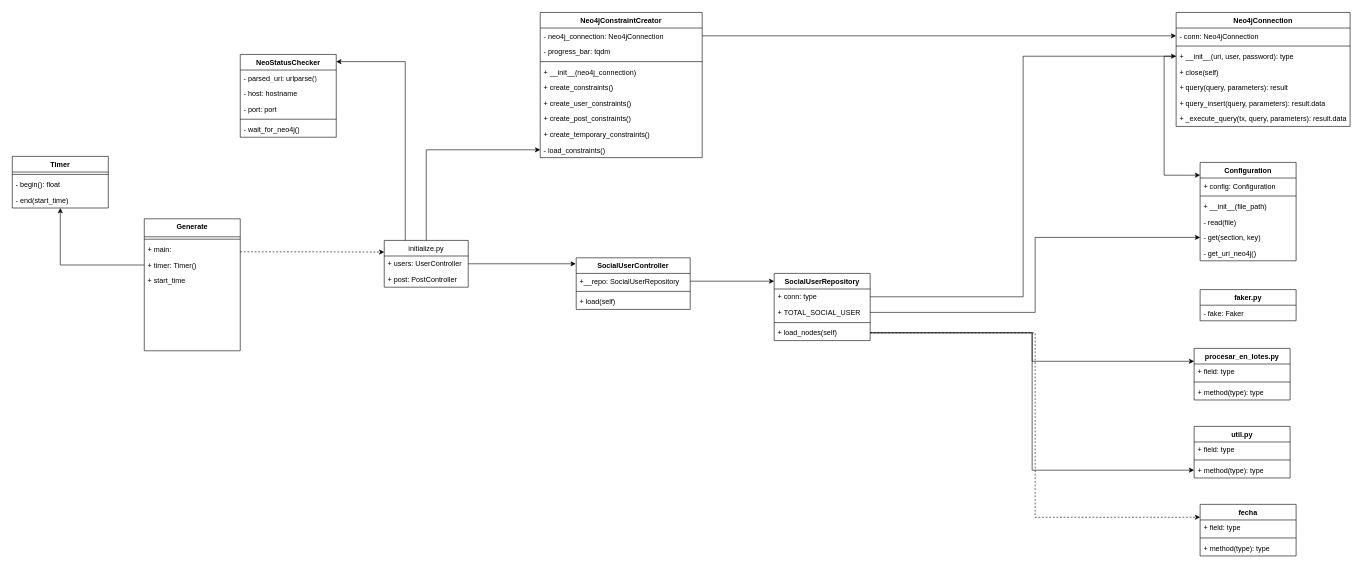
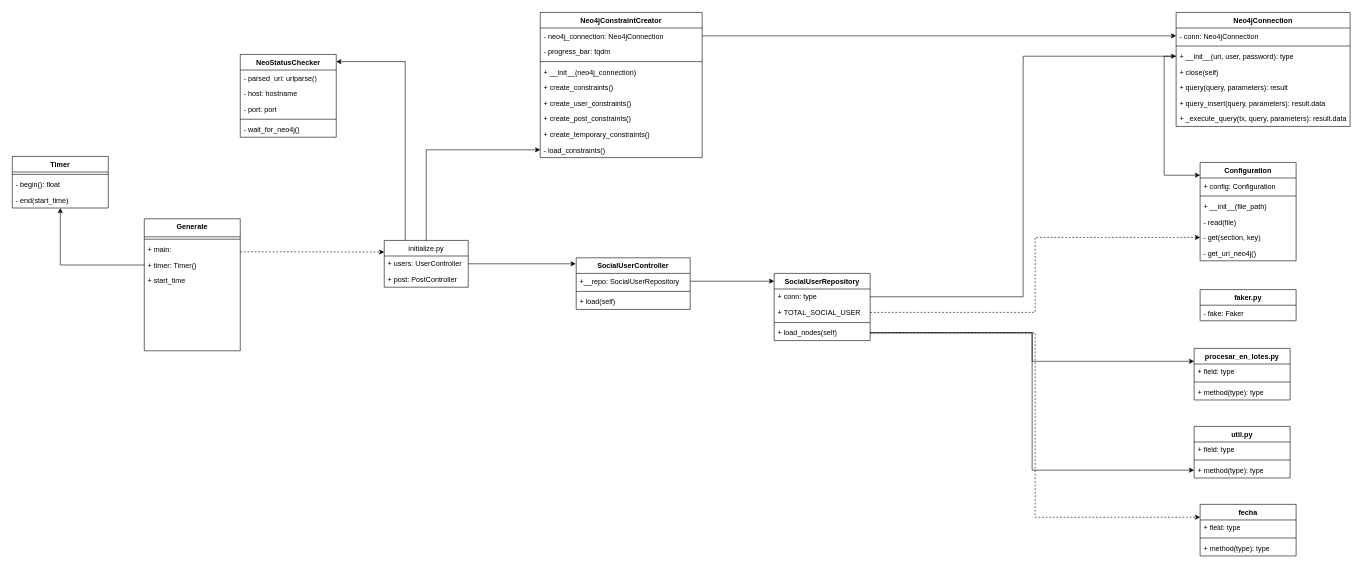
(1035, 276) -> (1035, 276)
